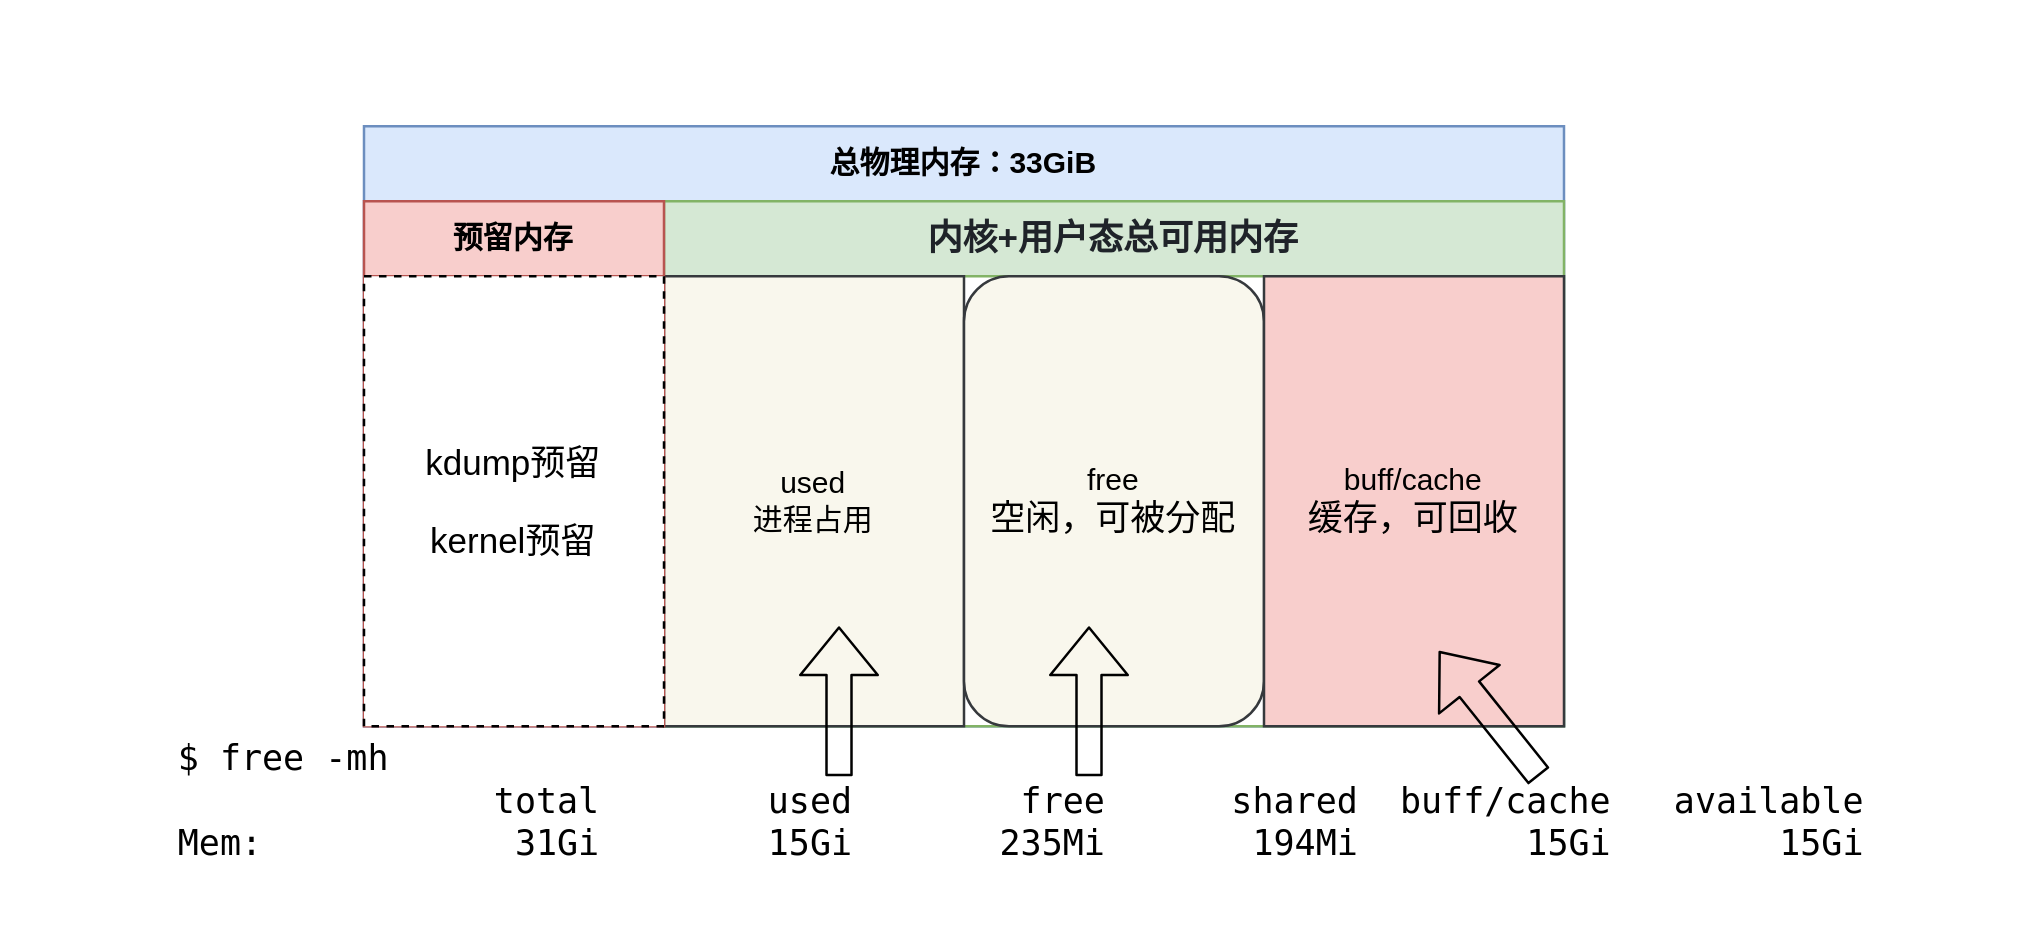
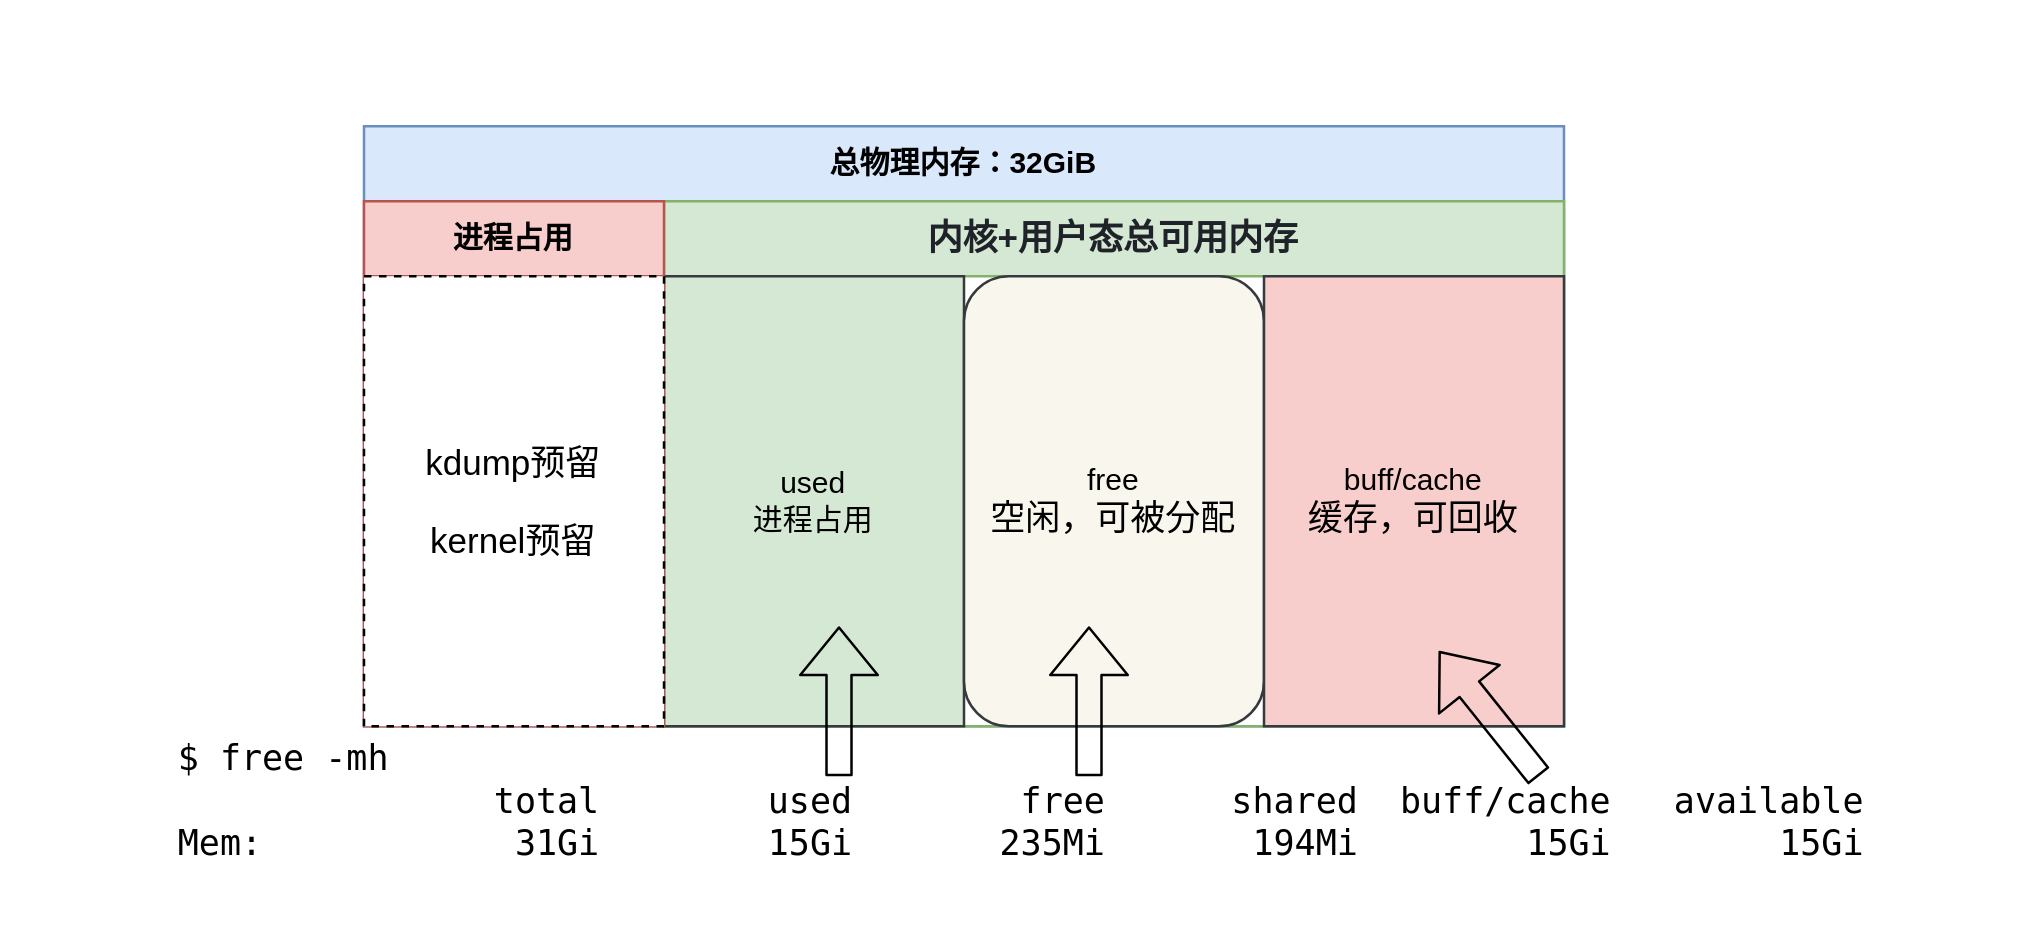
(964, 164) -> (964, 164)
(514, 239) -> (514, 239)
(814, 501) -> (814, 501)
